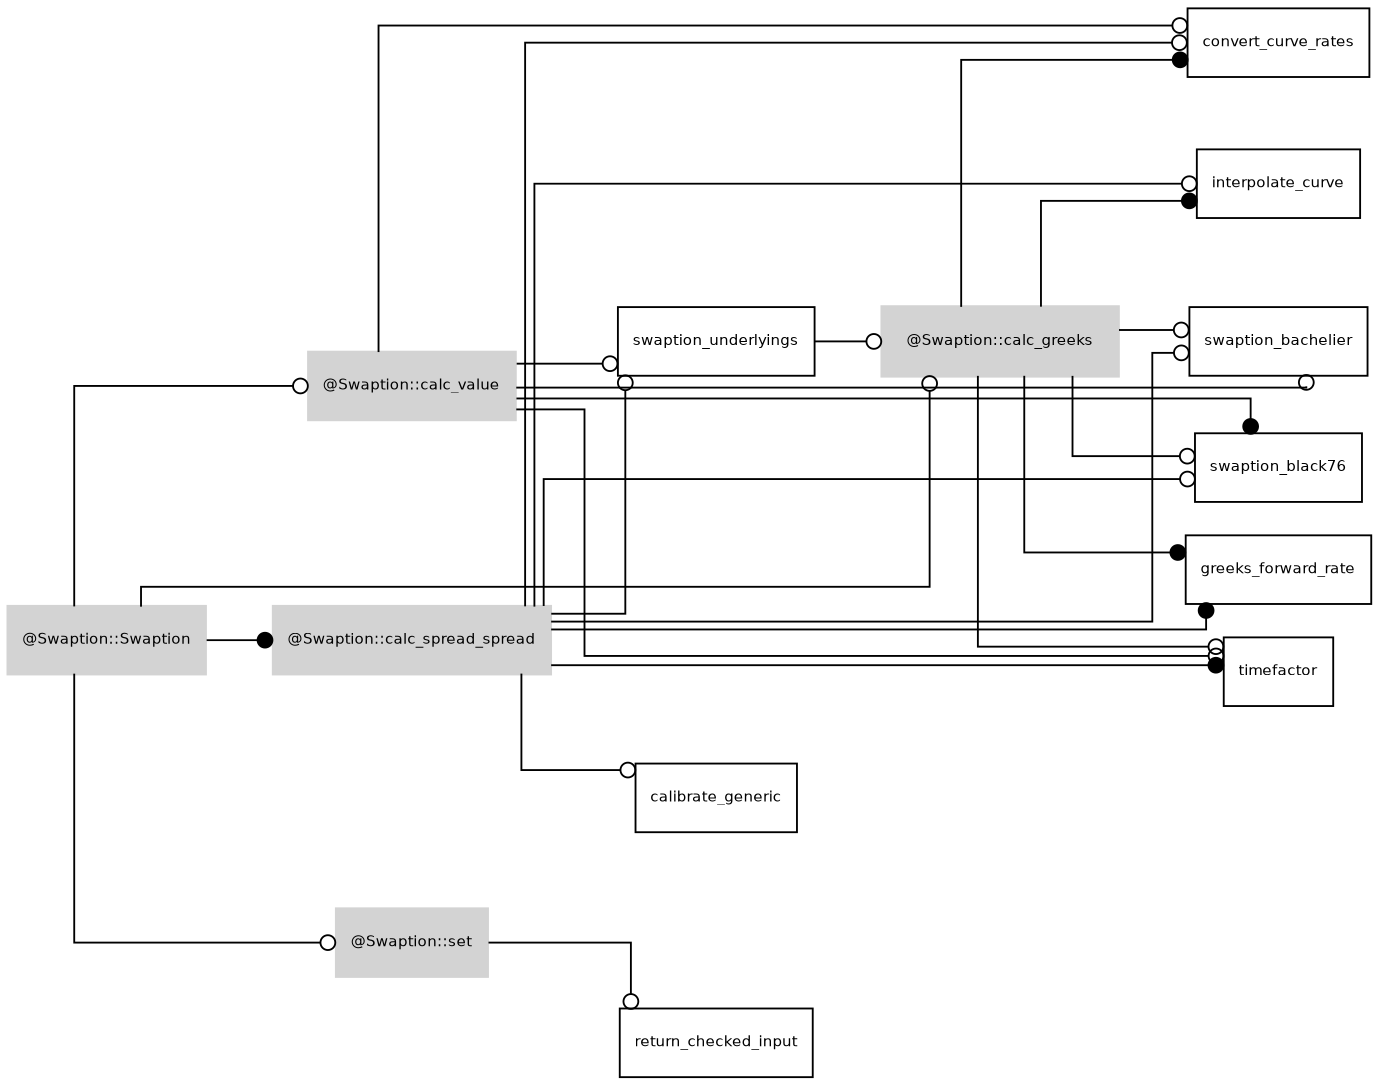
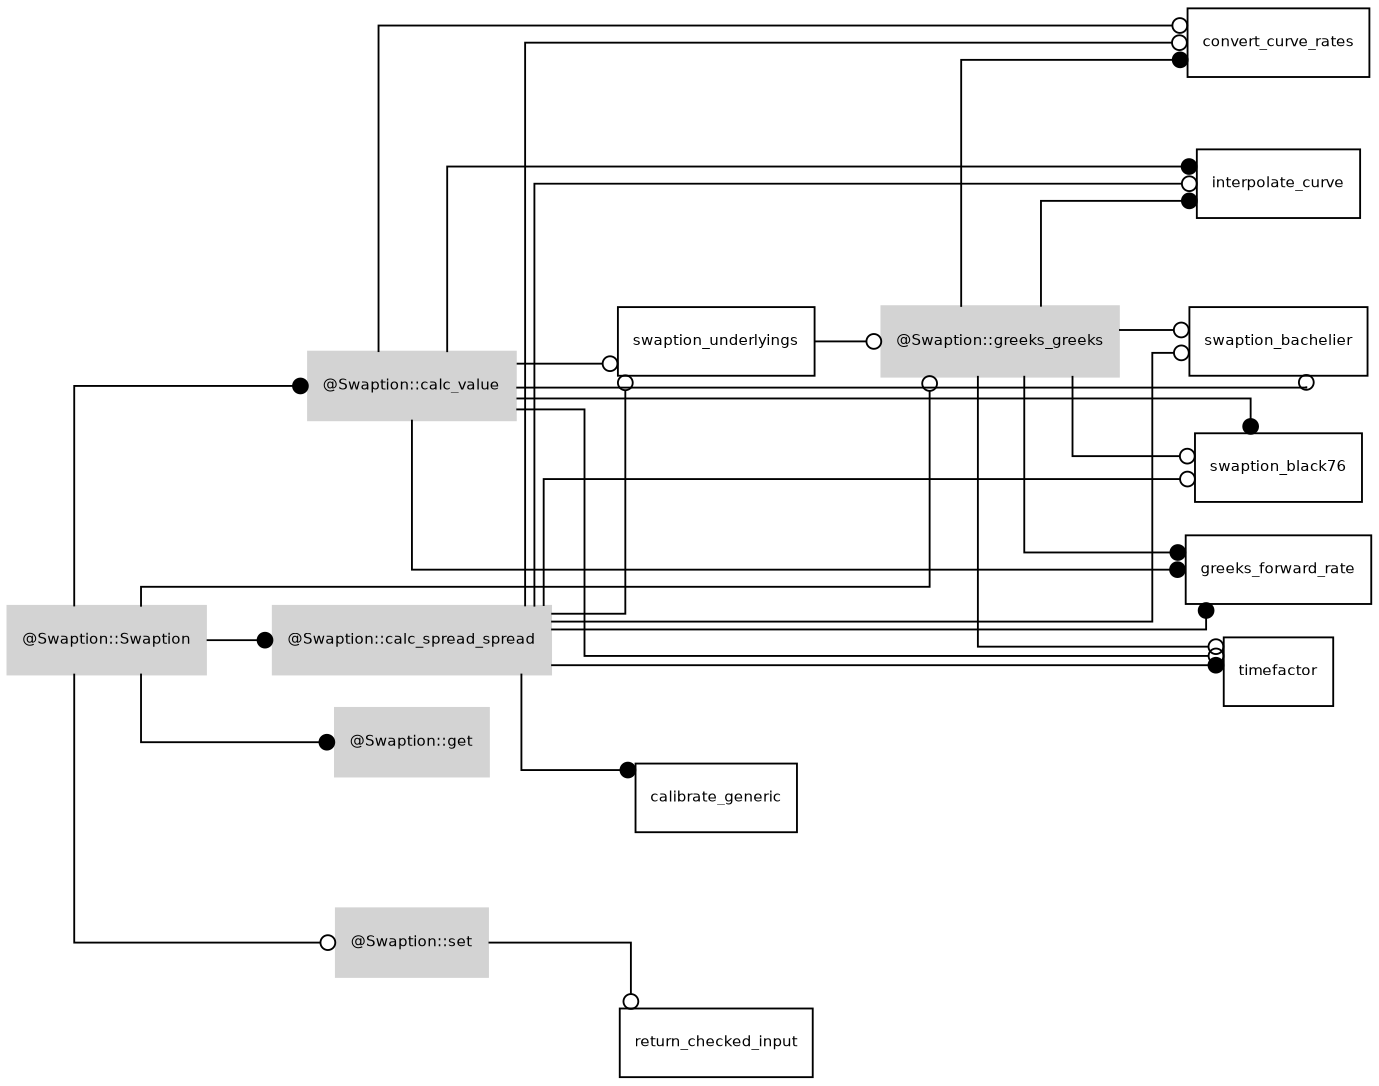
none -> (722, 167)
(1000, 341) -> (1000, 341)
(74, 387) -> (74, 387)
none -> (716, 570)
none -> (412, 742)
(523, 770) -> (523, 770)
